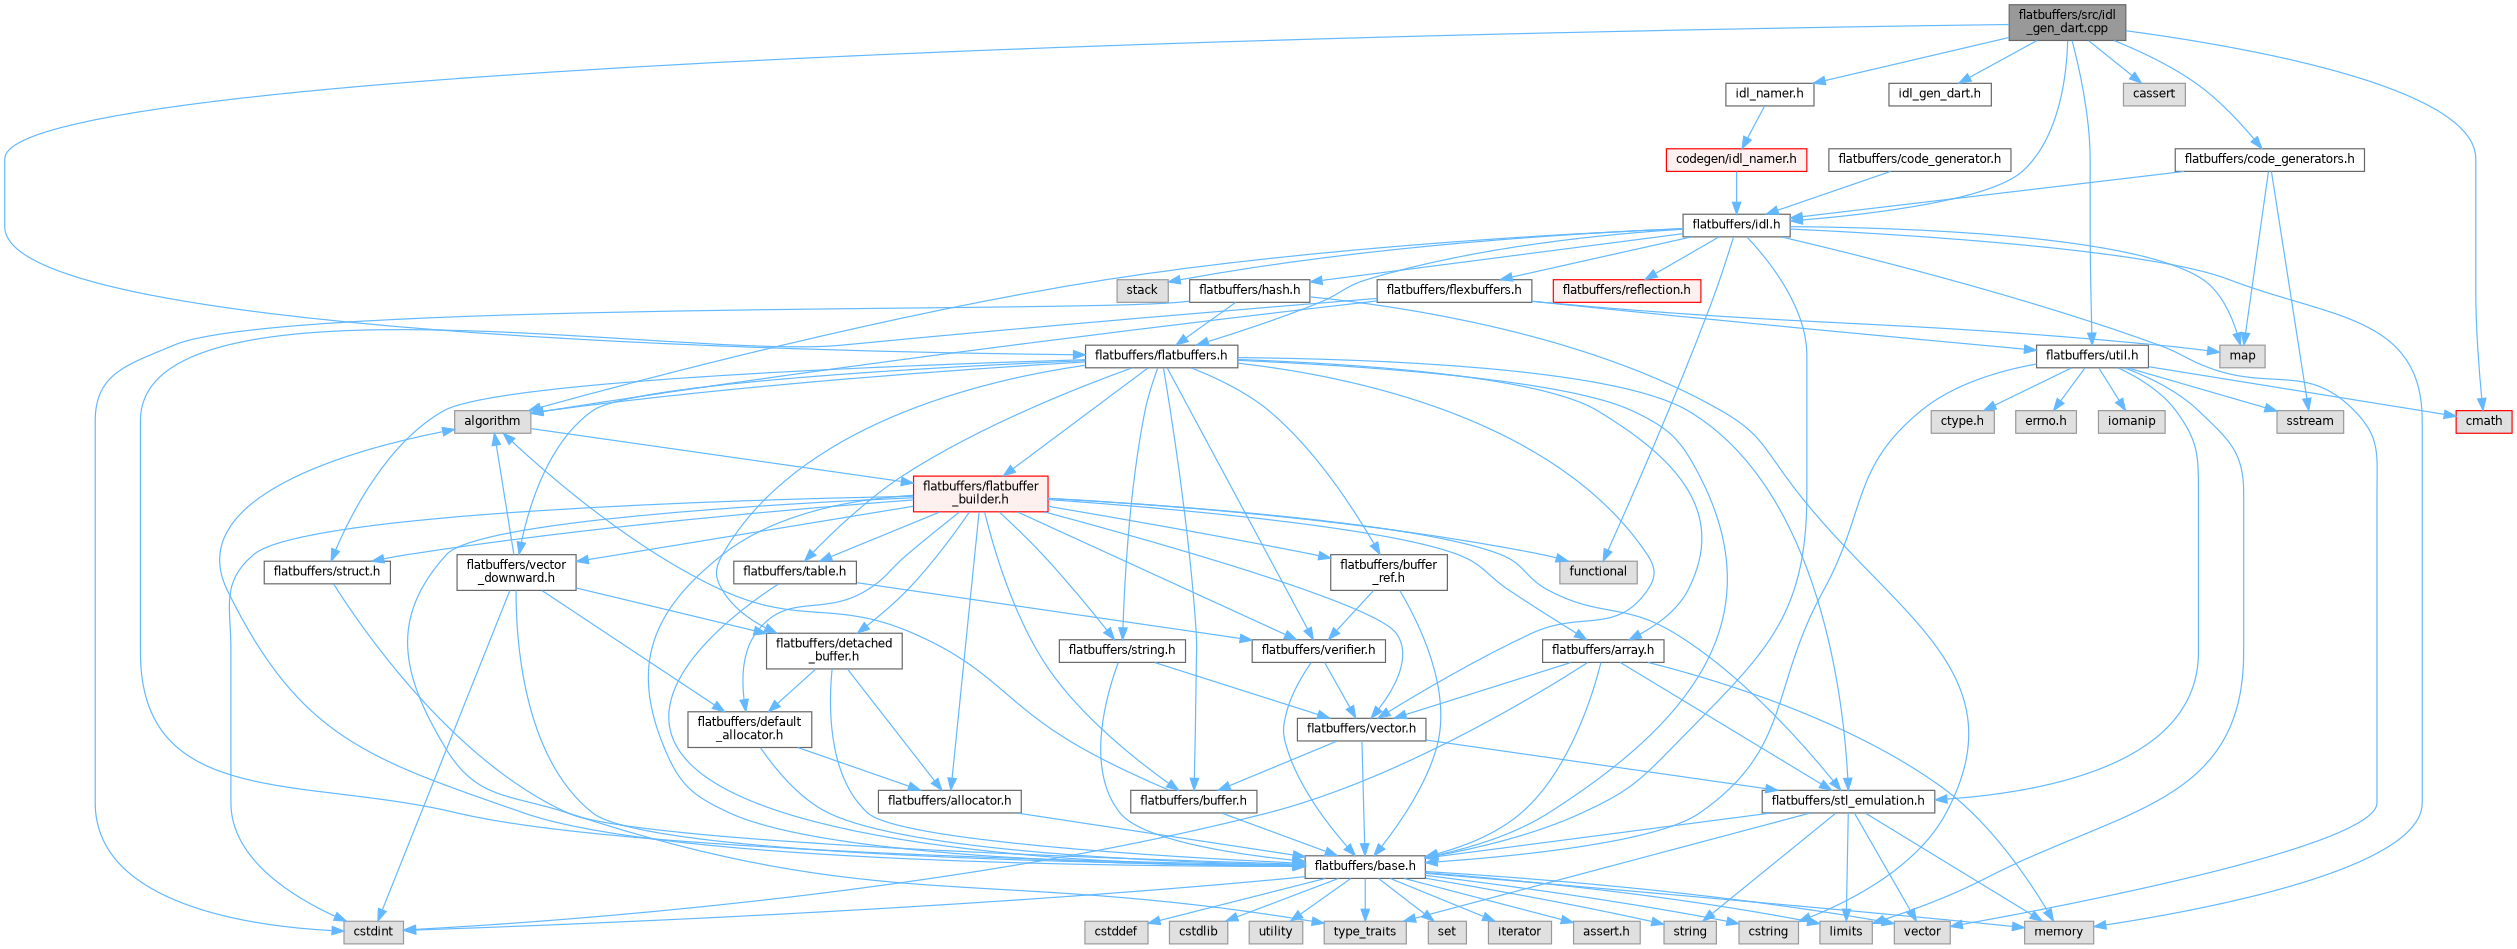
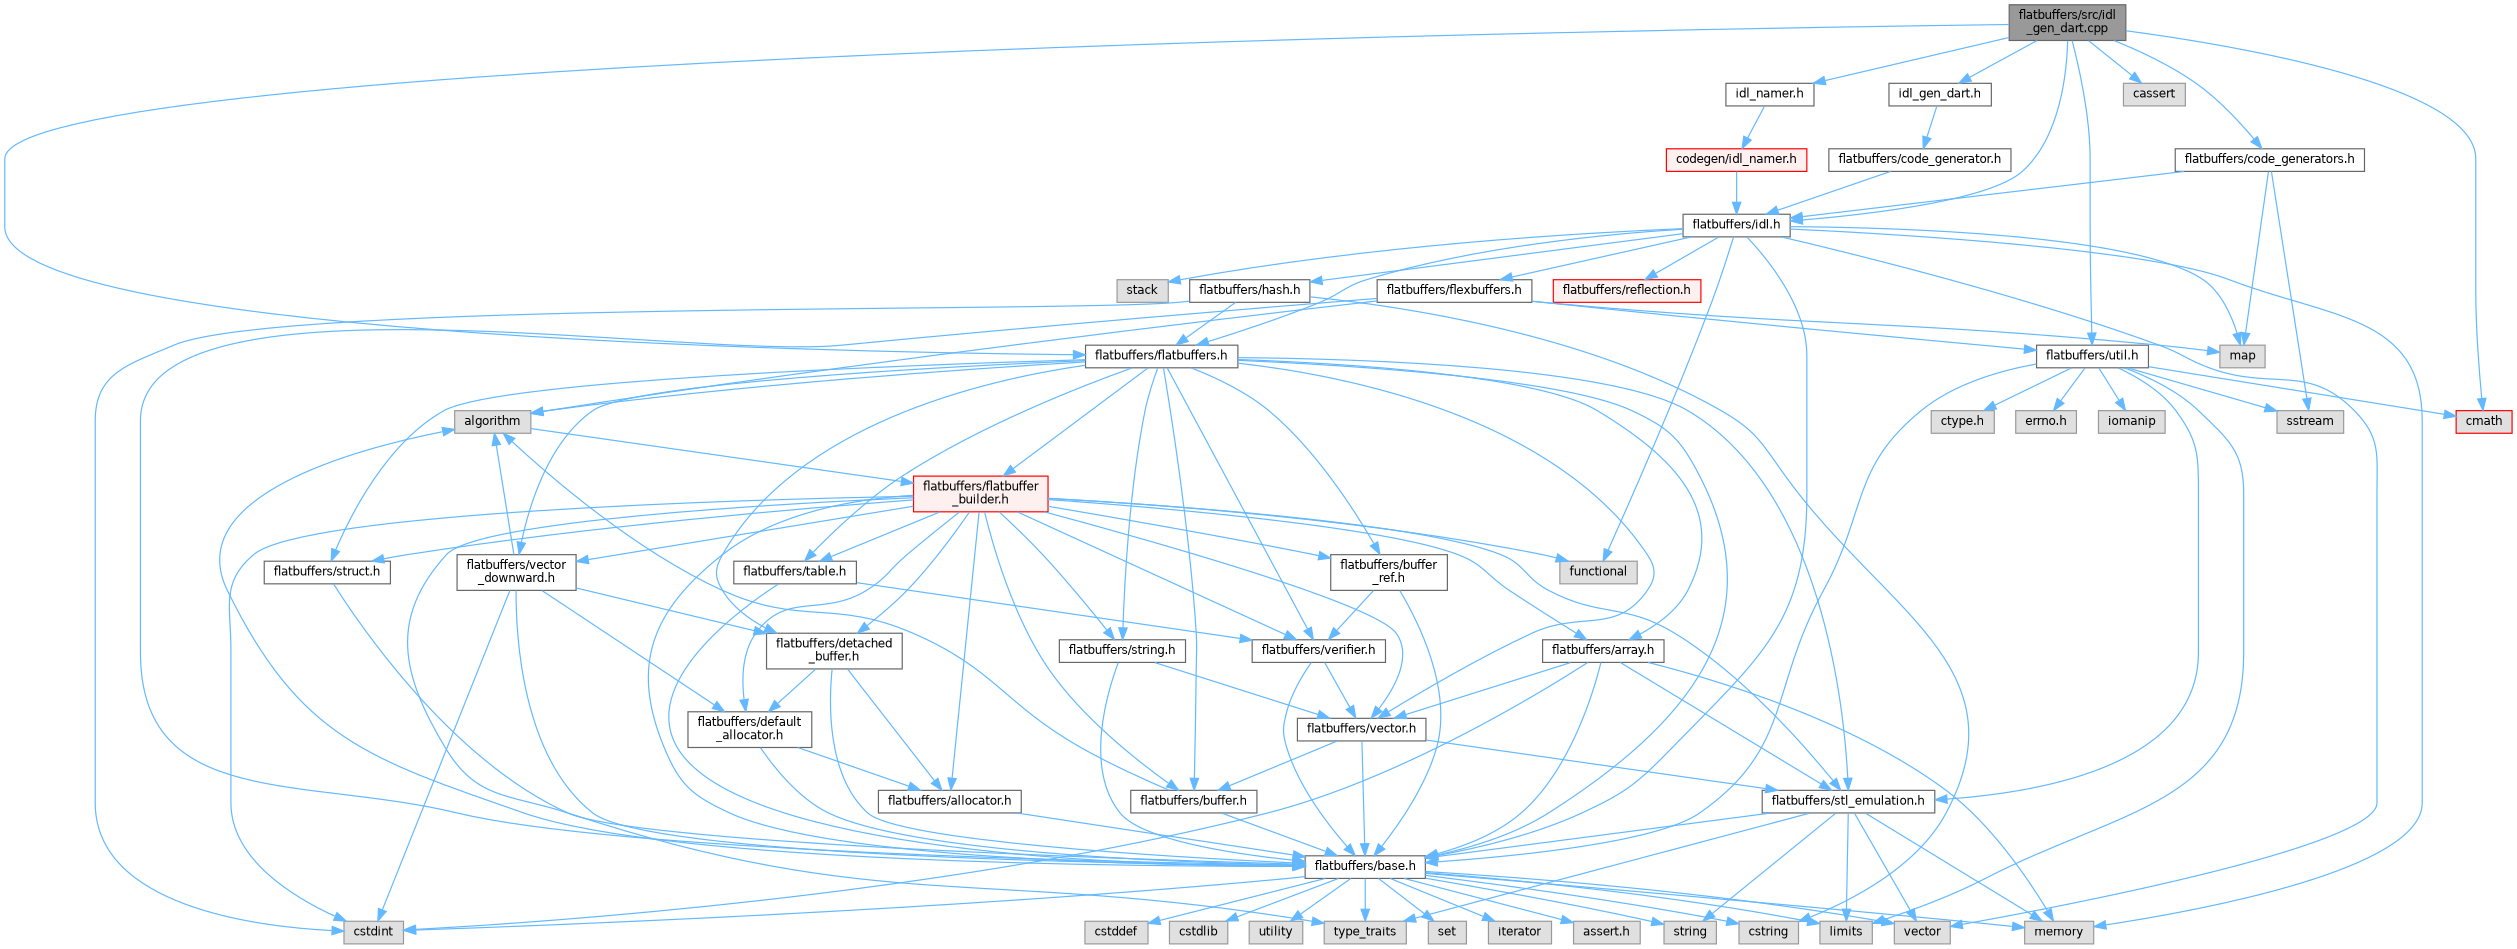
none -> (1932, 122)
(1106, 280) -> none
